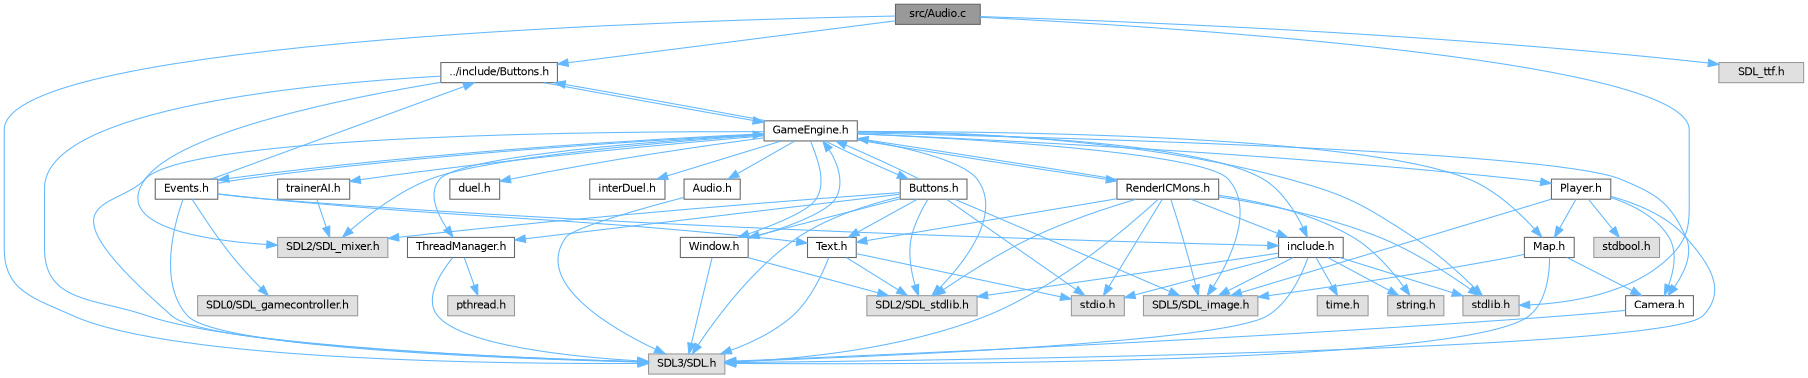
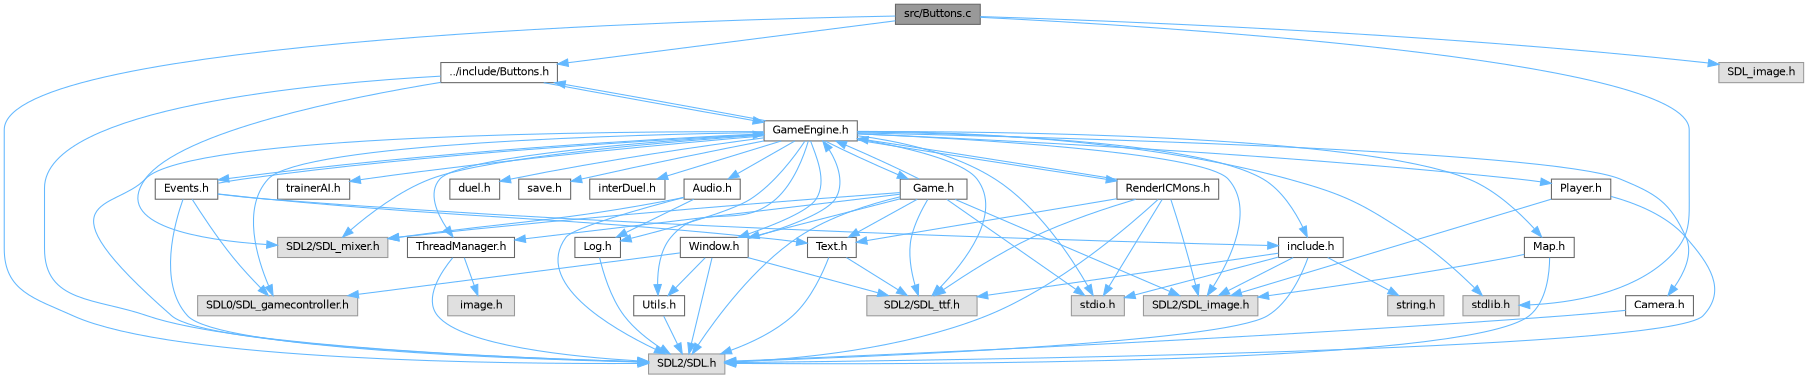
(938, 14) -> (938, 14)
(1761, 73) -> (1761, 73)
(338, 133) -> none
none -> (458, 145)
none -> (545, 189)
(934, 189) -> (934, 189)
(321, 213) -> (542, 220)
(1568, 214) -> none
(1232, 215) -> none
(1351, 227) -> none
(1662, 228) -> none
(1340, 231) -> none
none -> (598, 247)
(1627, 247) -> none
(1382, 271) -> none
(943, 272) -> (994, 178)
none -> (519, 274)
(1599, 274) -> none
(481, 306) -> (481, 306)
none -> (659, 306)
(922, 306) -> (922, 306)
(1201, 306) -> (1201, 306)
(1343, 306) -> none
(687, 364) -> (687, 364)
